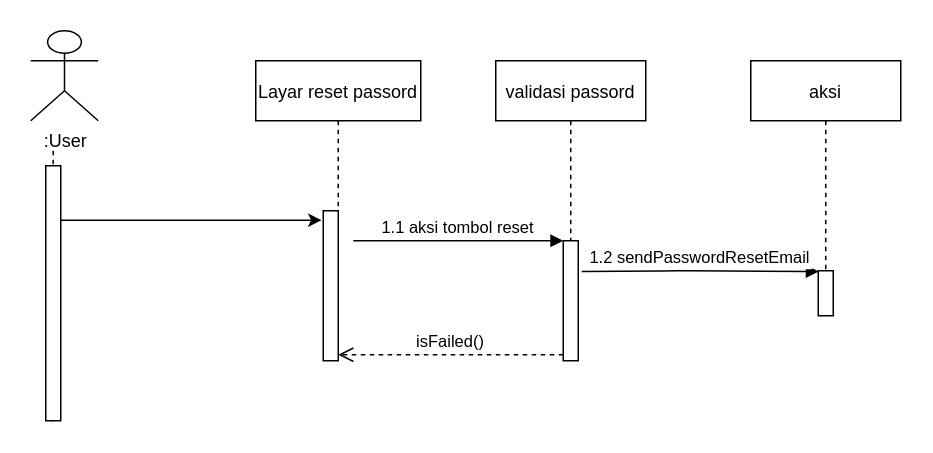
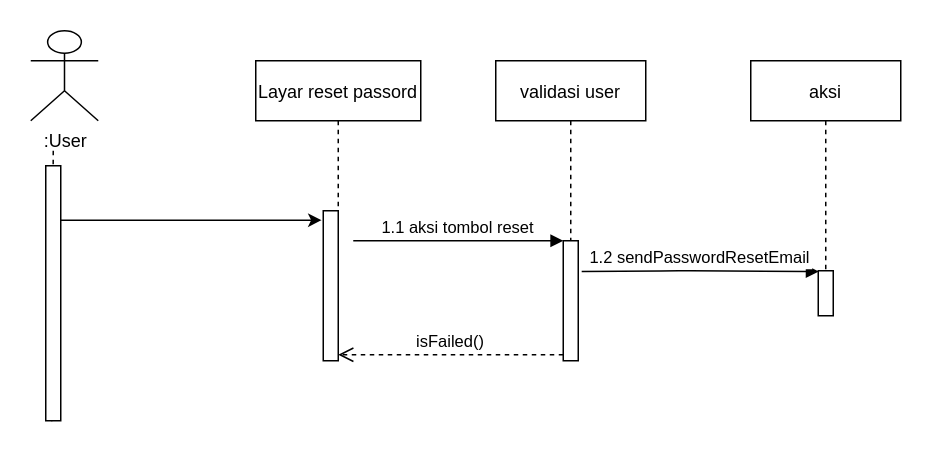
(570, 92) -> (570, 92)
